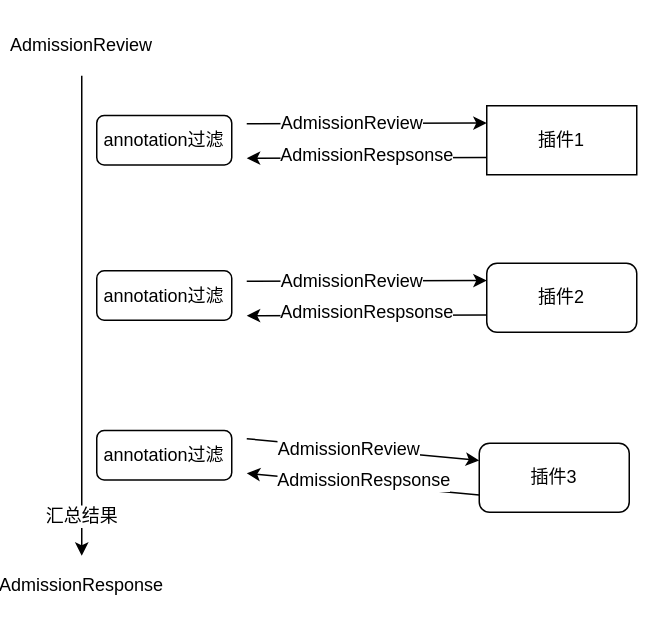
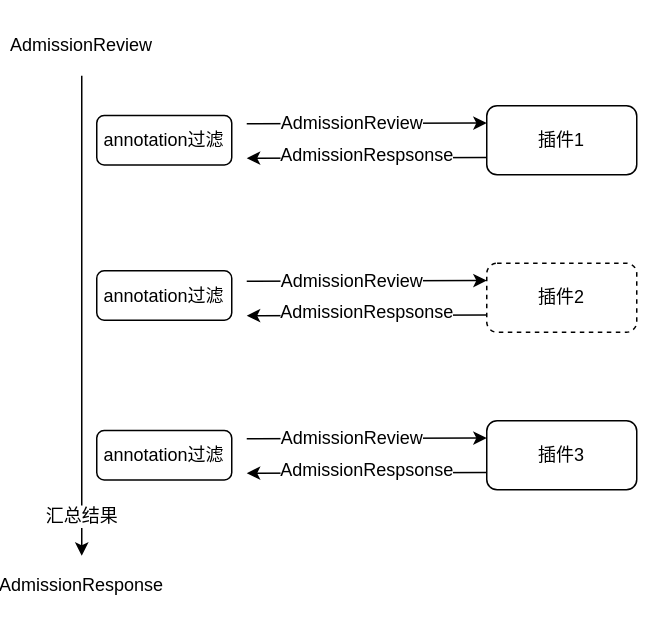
(562, 140) -> (562, 140)
(562, 298) -> (562, 298)
(554, 478) -> (562, 455)
